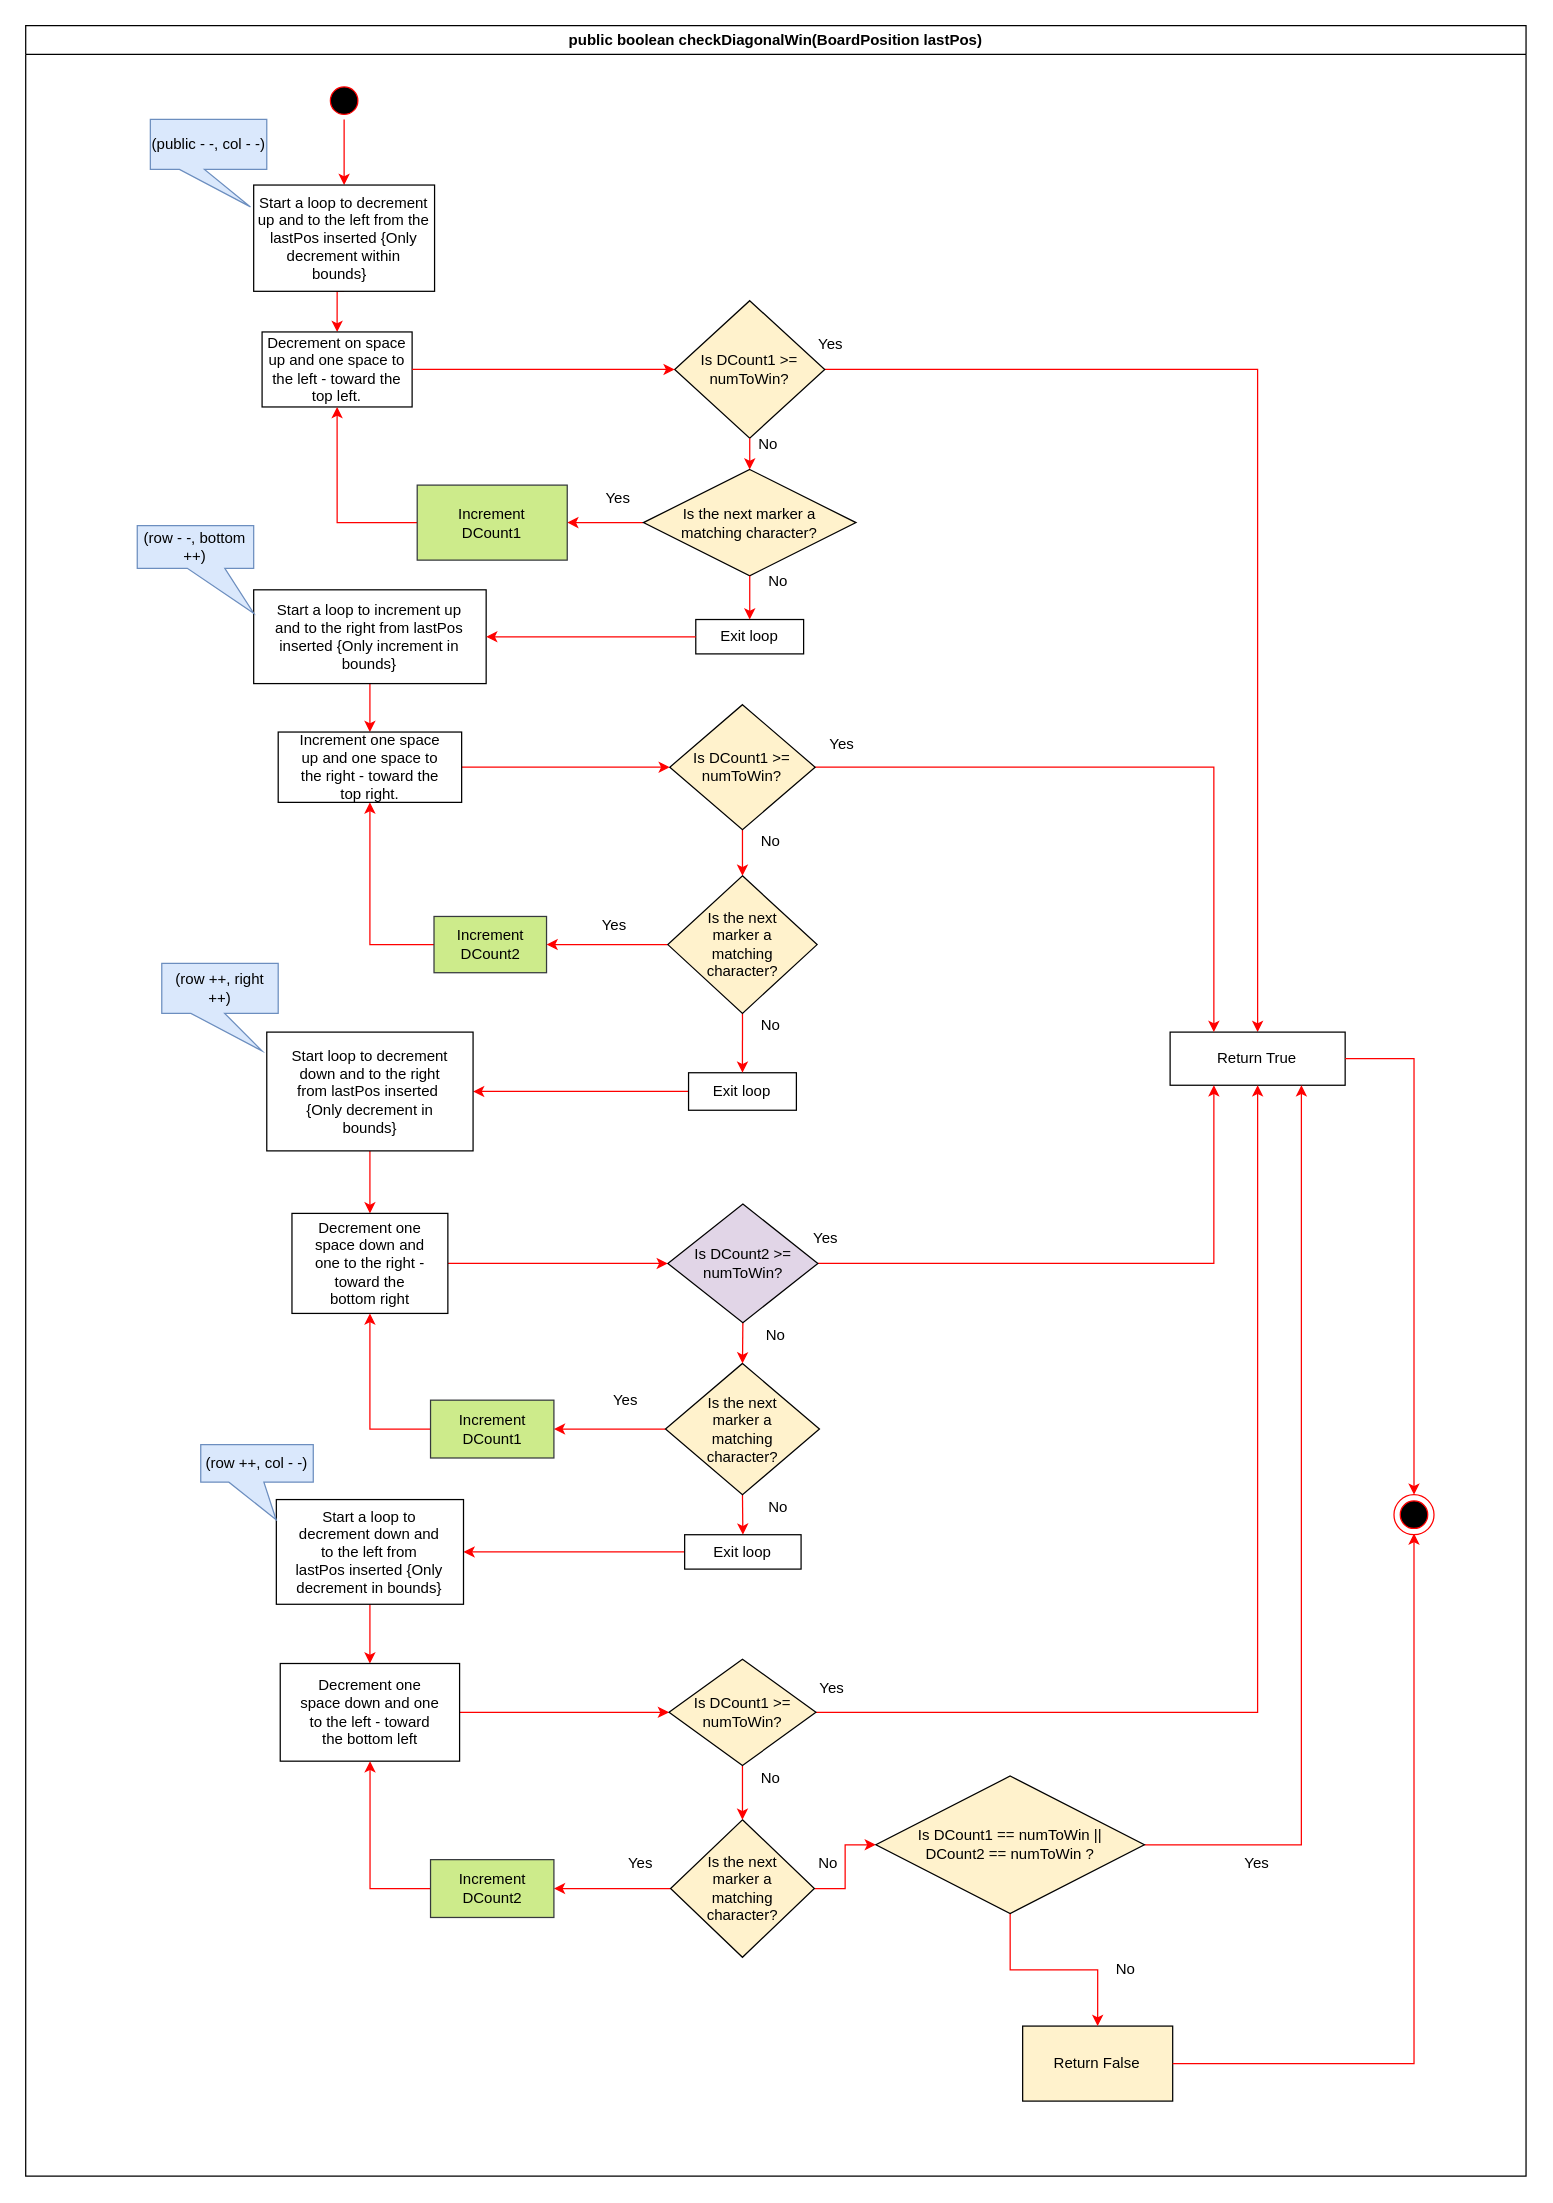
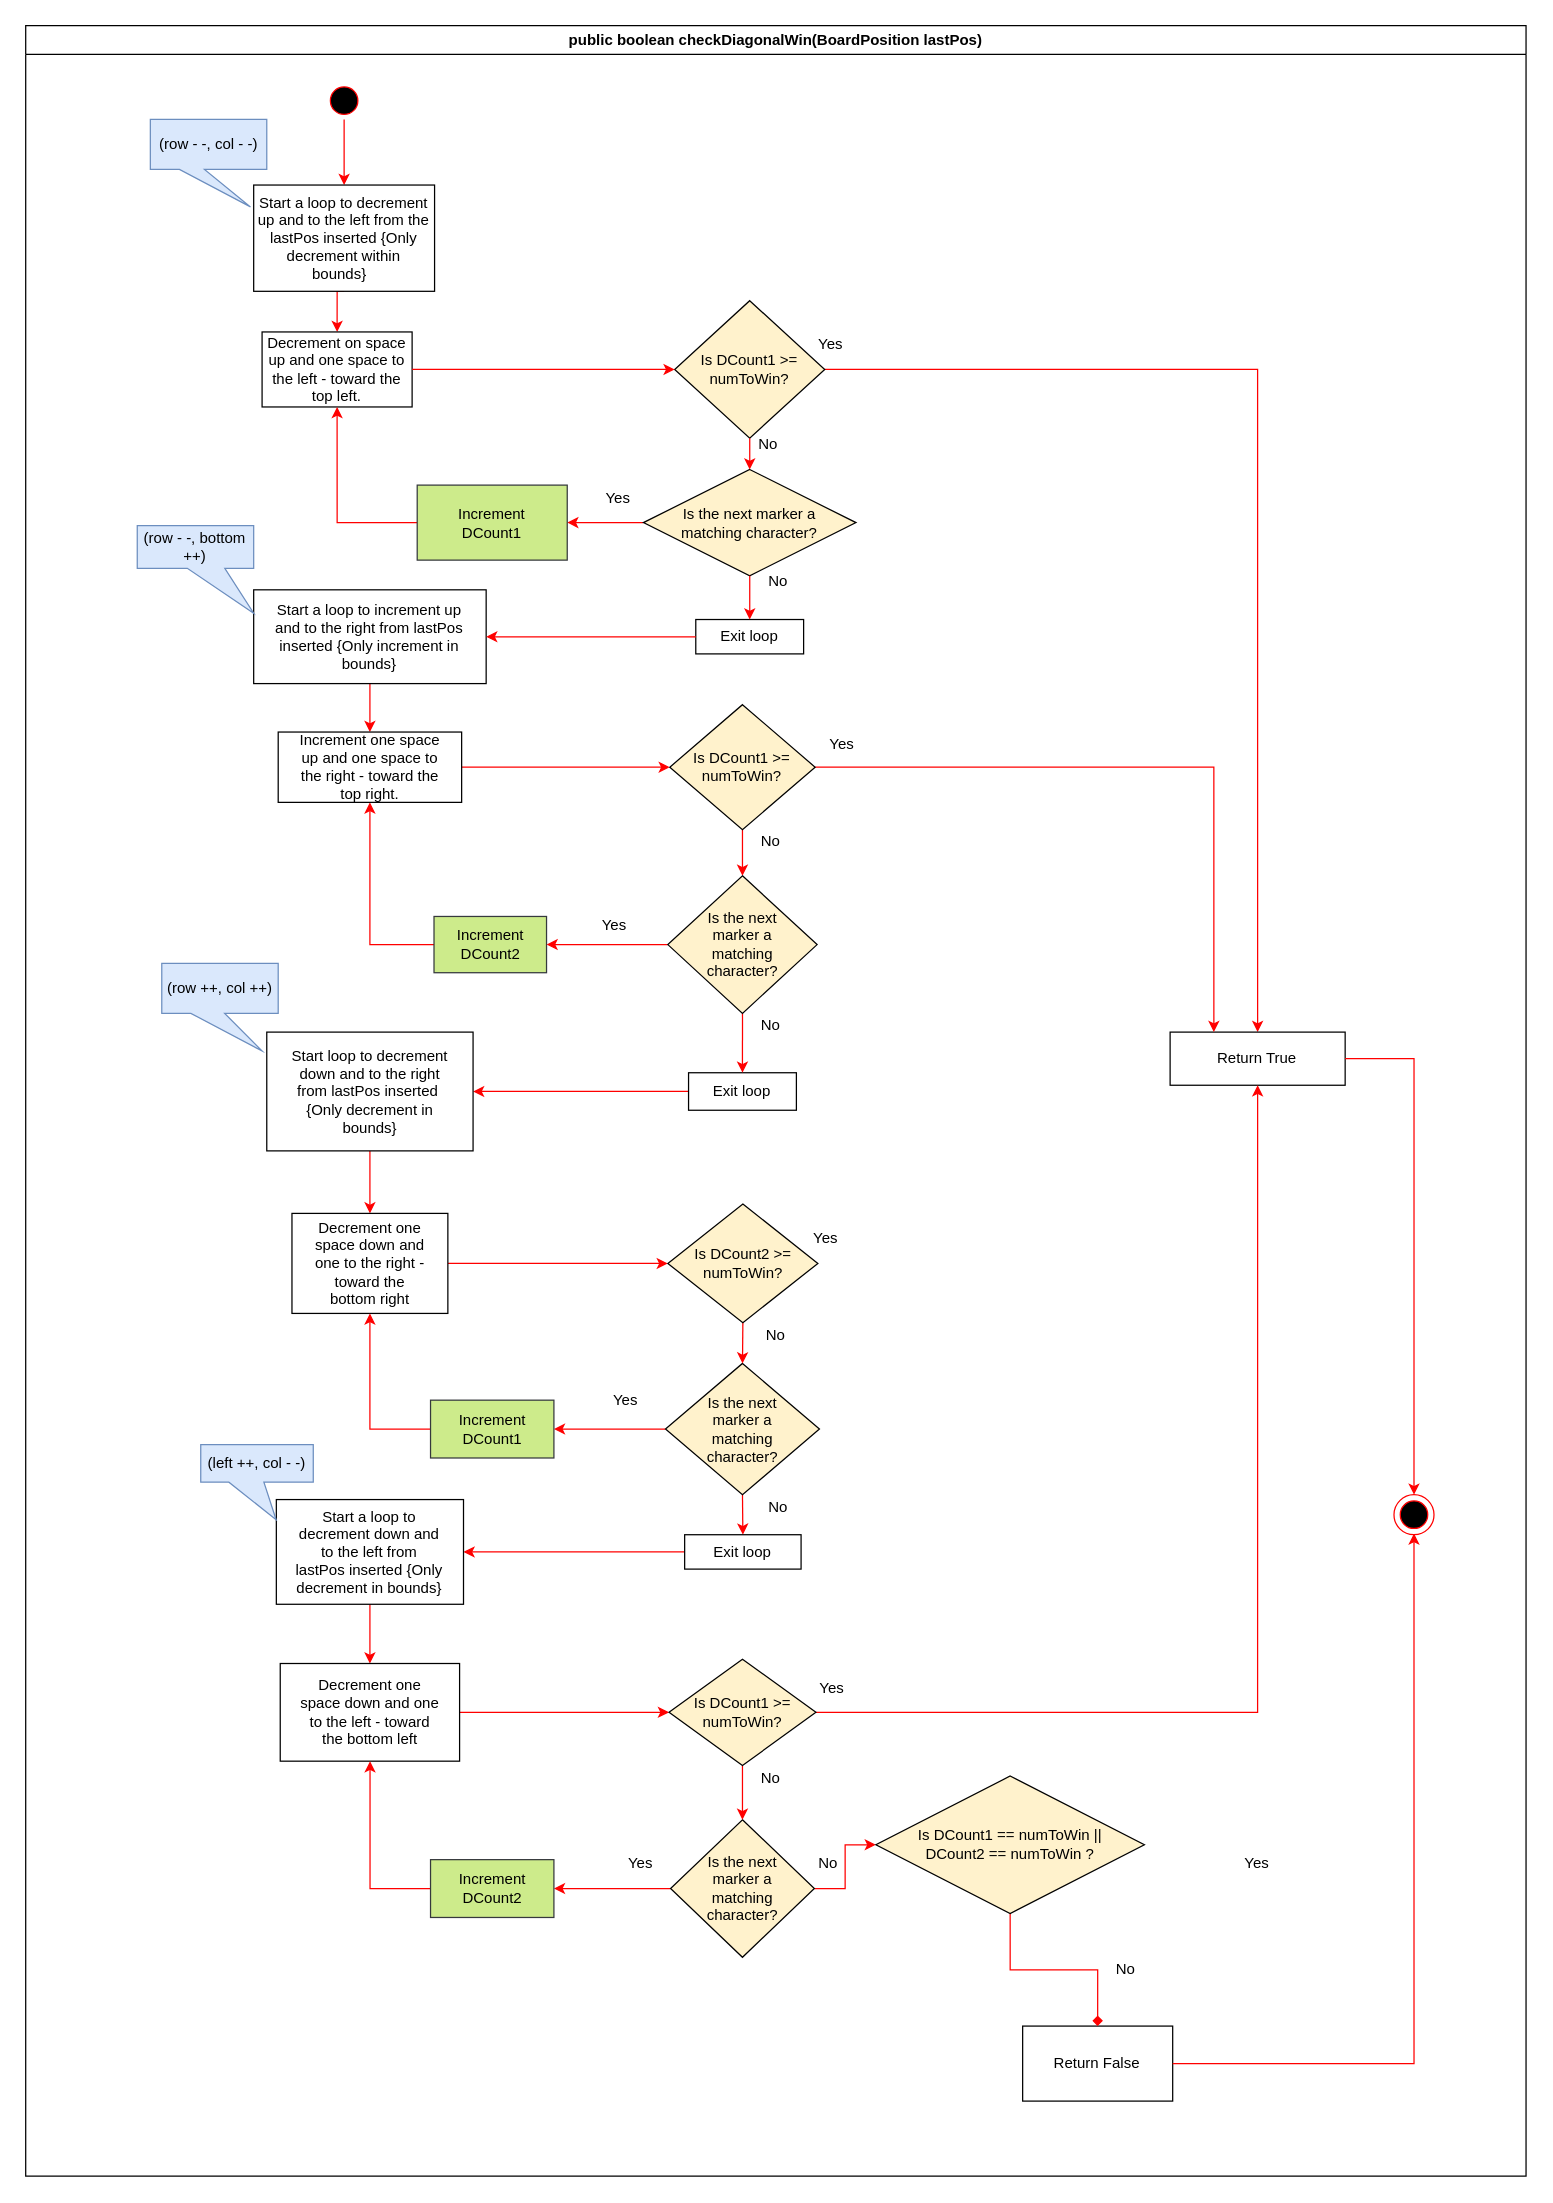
(209, 144) -> (209, 144)
(220, 988) -> (220, 988)
(743, 1263) -> (743, 1263)
(1100, 1263) -> none
(257, 1463) -> (257, 1463)
(1301, 1547) -> none
(1097, 2016) -> (1097, 2015)
(1097, 2063) -> (1097, 2063)
